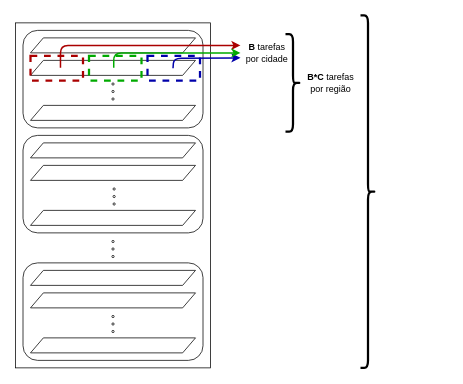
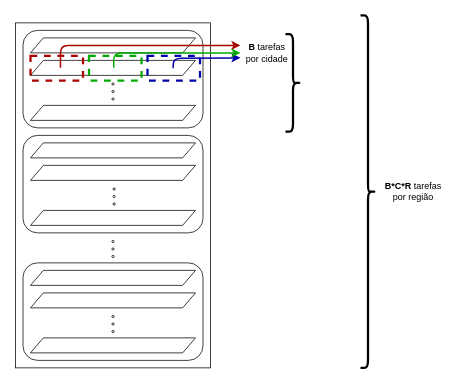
(330, 83) -> none
none -> (413, 192)
